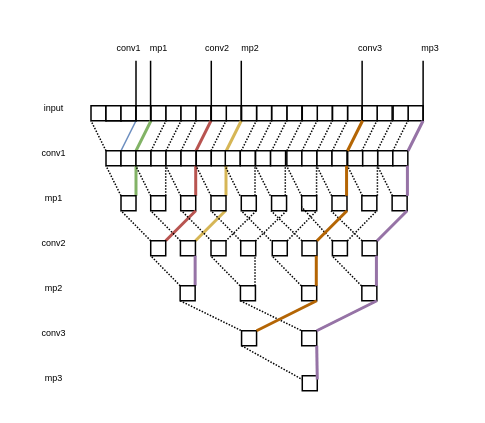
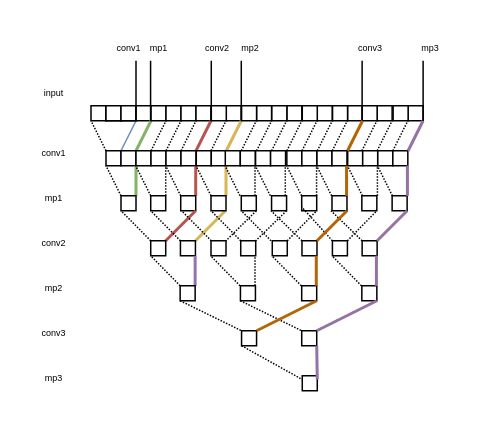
(53, 106) -> (53, 91)
